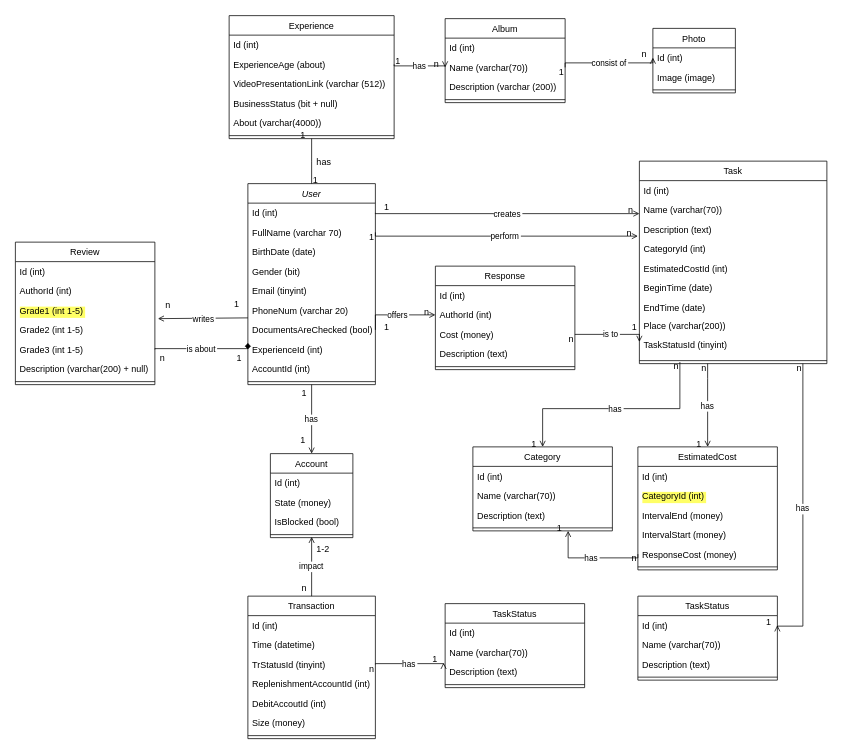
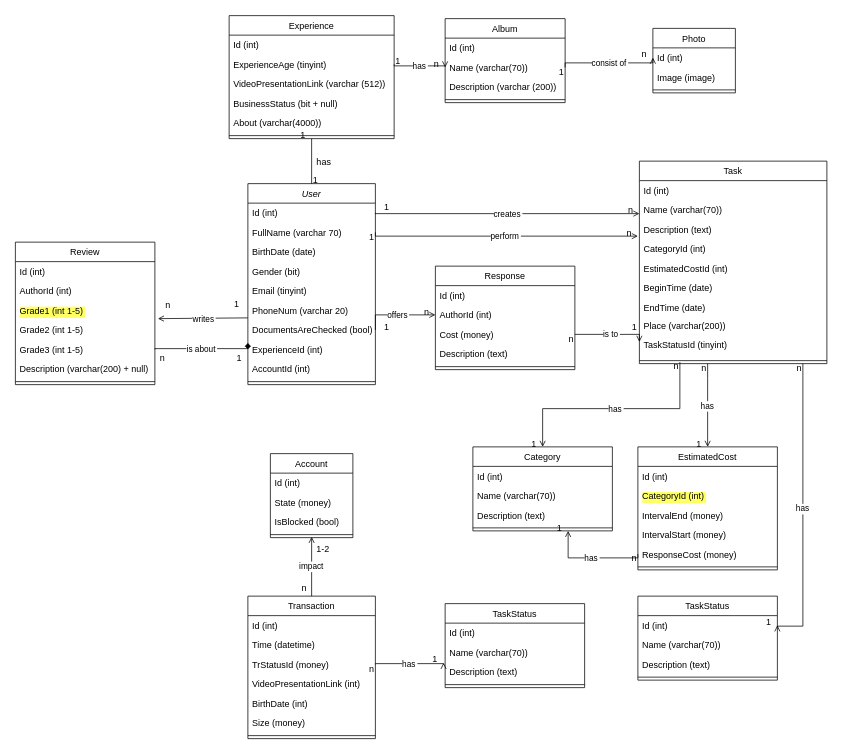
(284, 65) -> (287, 65)
(312, 419) -> none
(299, 665) -> (296, 665)
(318, 684) -> (314, 684)
(296, 704) -> (286, 704)
